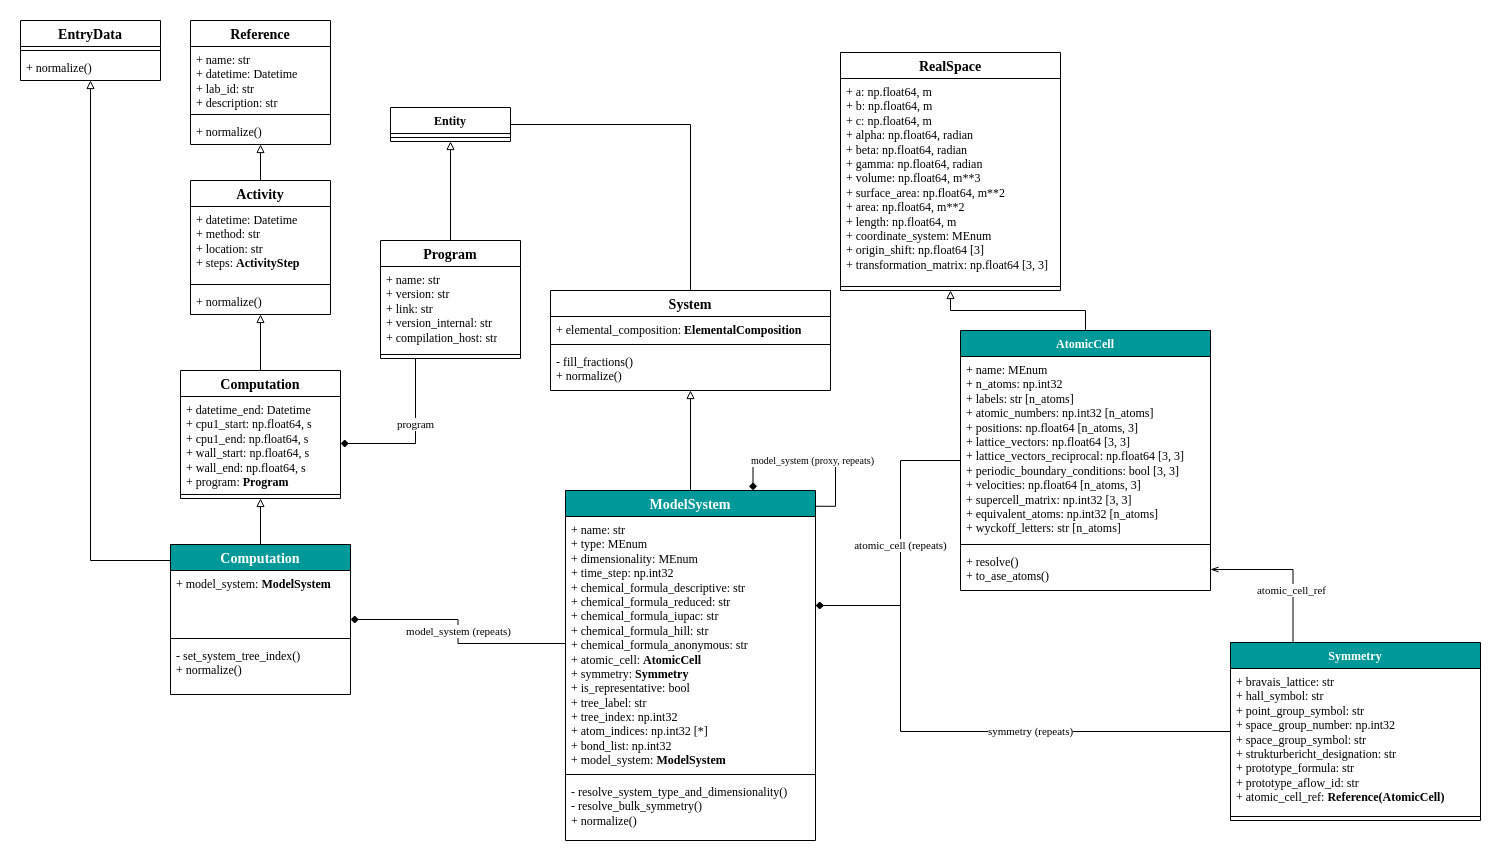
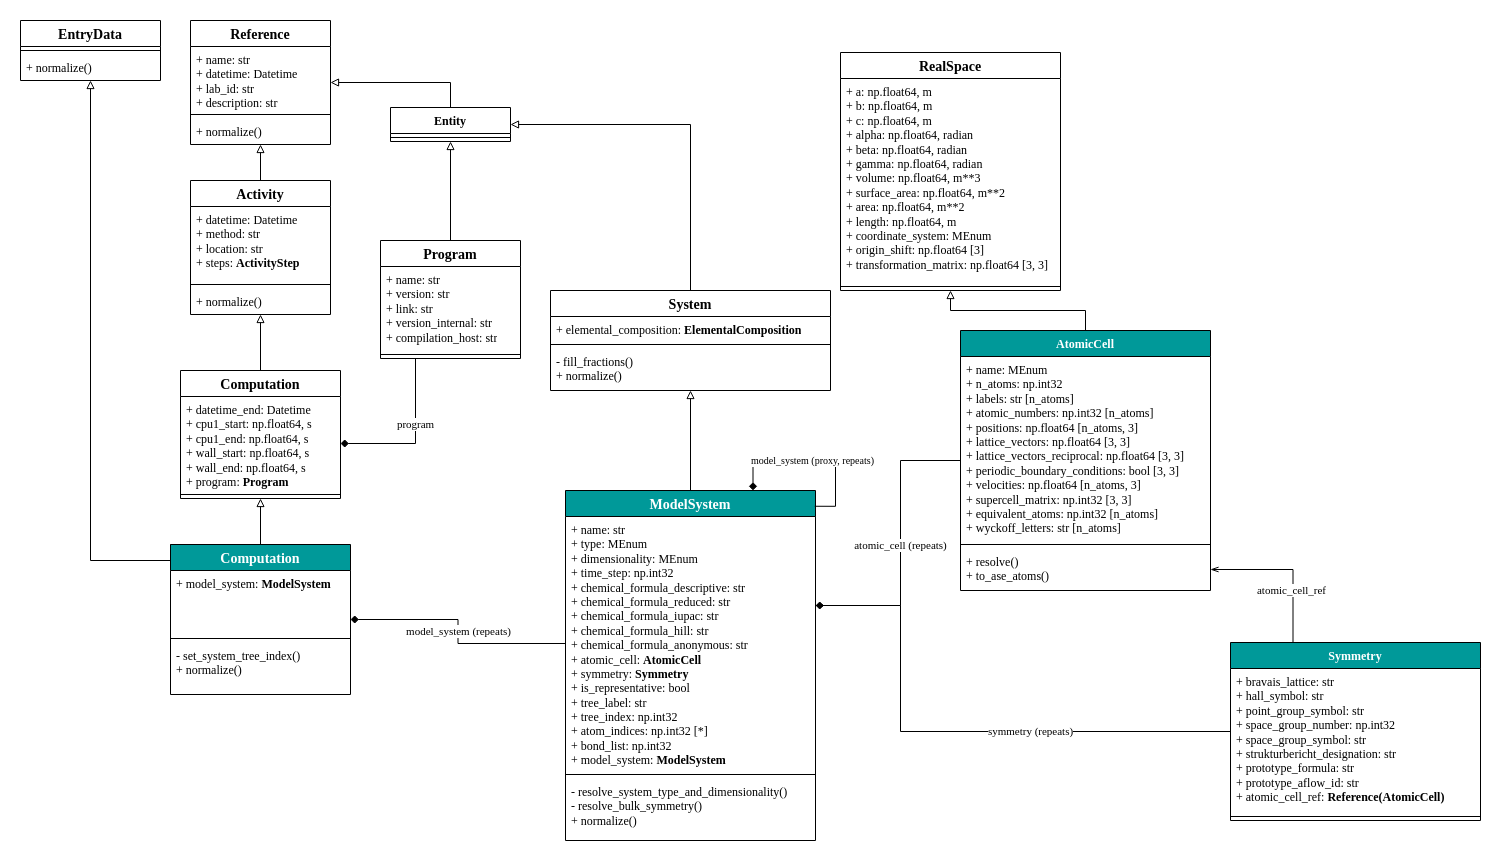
none -> (407, 83)
(517, 125) -> (520, 125)
